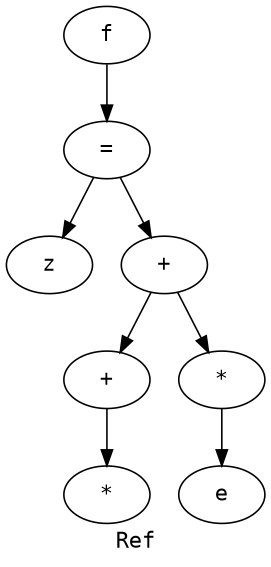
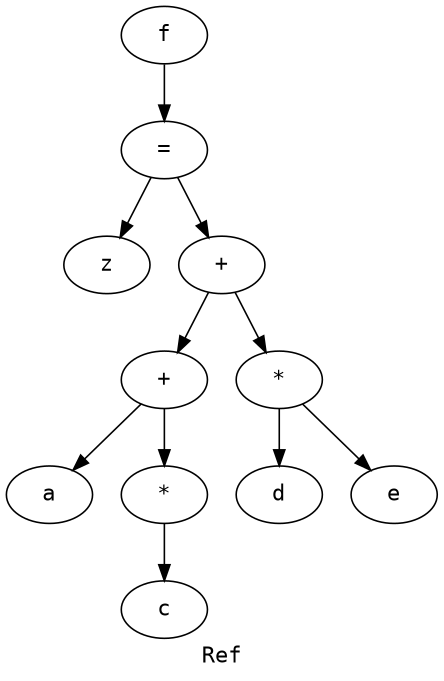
none -> (49, 495)
none -> (279, 495)
none -> (164, 610)
